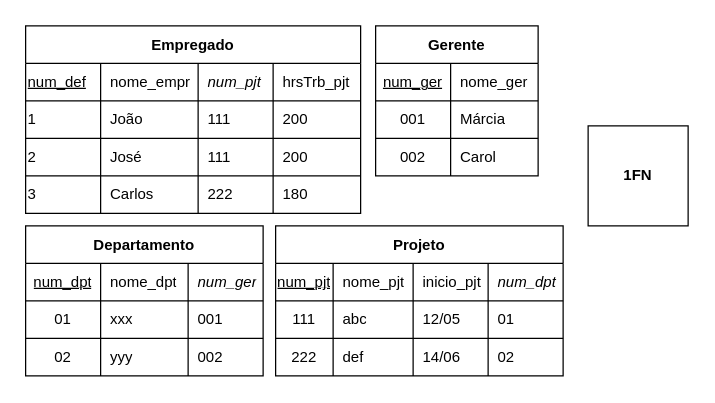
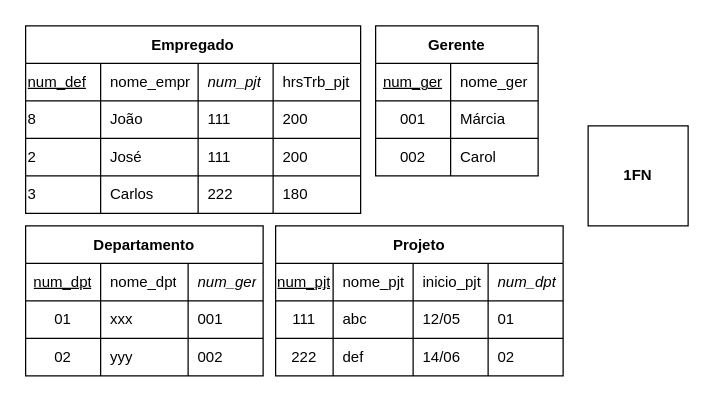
(32, 119) -> (32, 119)
